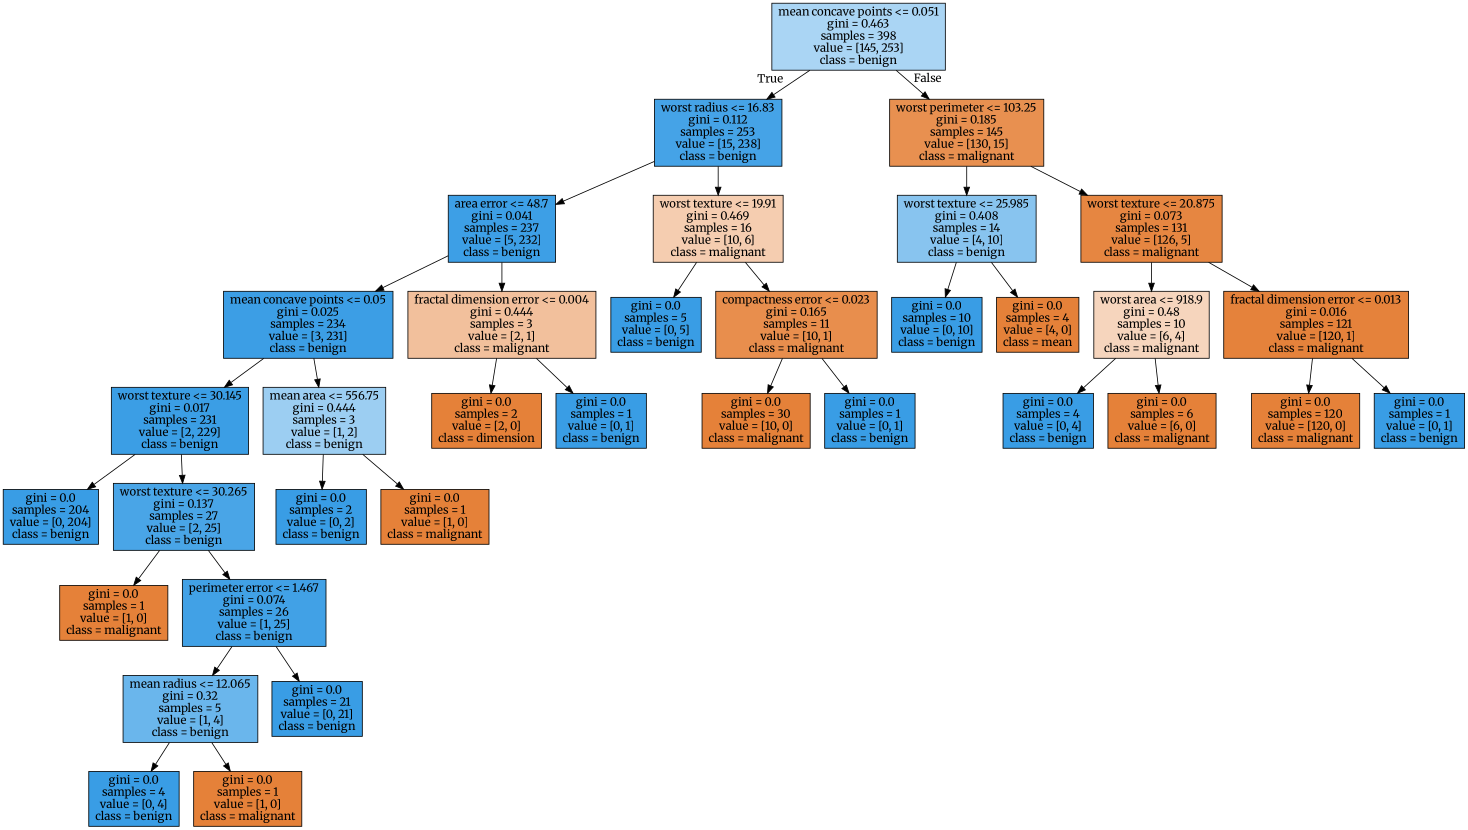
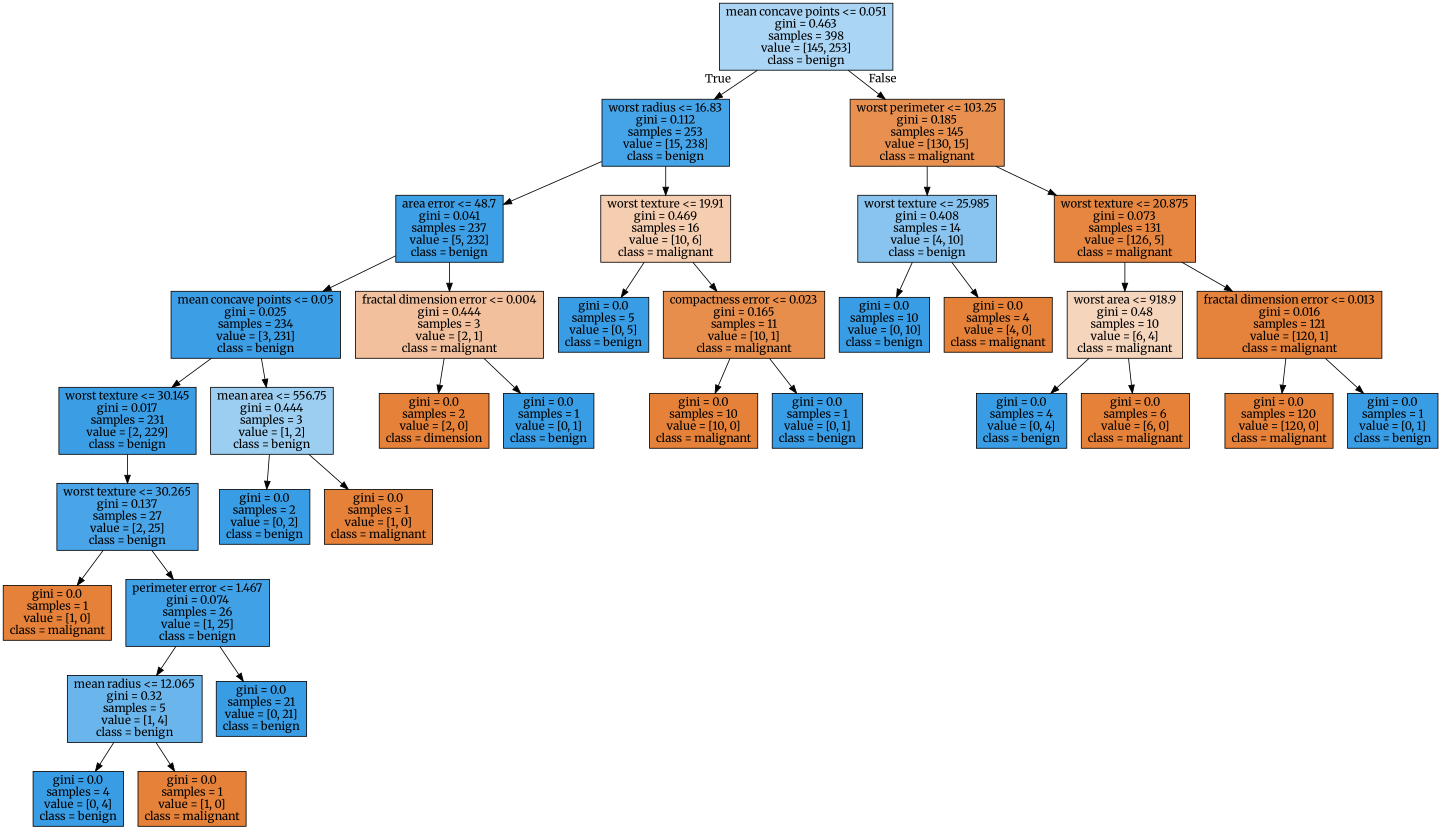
(1038, 325) -> (998, 325)
(756, 421) -> (704, 421)
(51, 517) -> none
